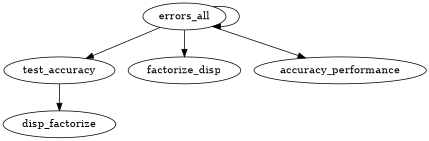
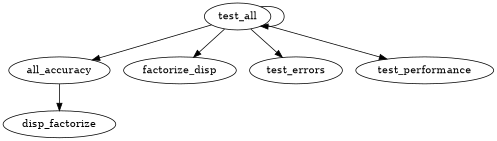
(184, 16) -> (238, 16)
(59, 70) -> (59, 70)
none -> (296, 70)
(340, 70) -> (425, 70)
